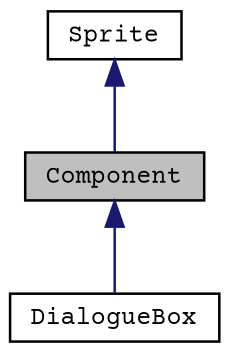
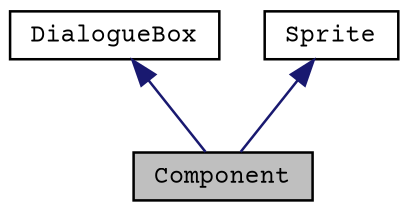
(115, 260) -> (177, 116)
